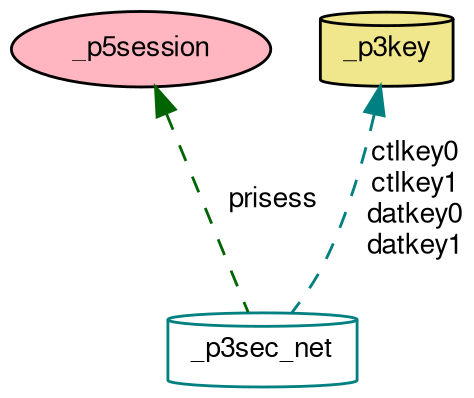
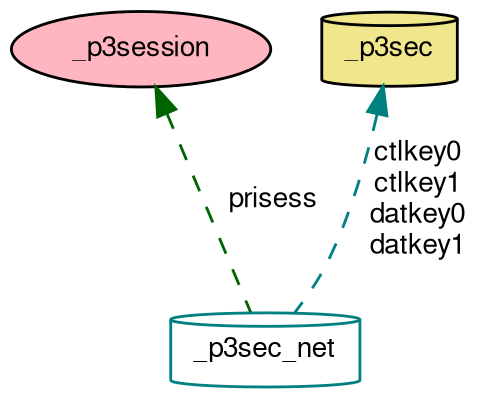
(141, 49) -> (141, 49)
(387, 49) -> (390, 49)
